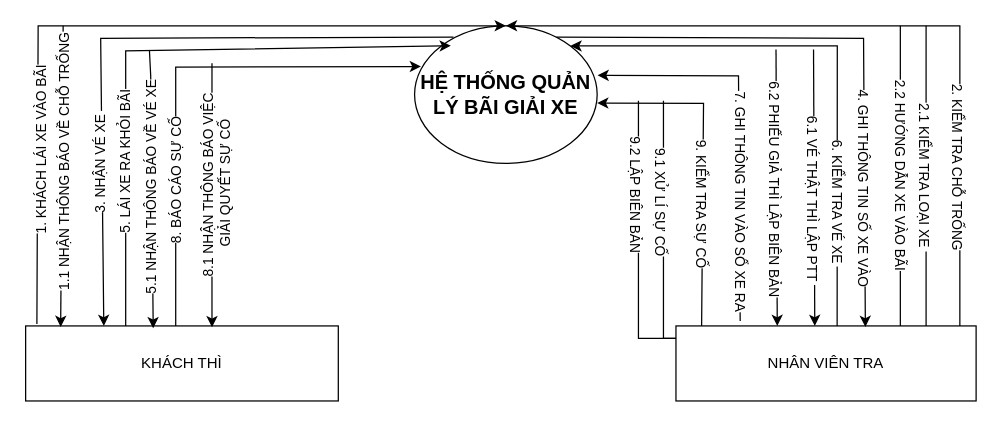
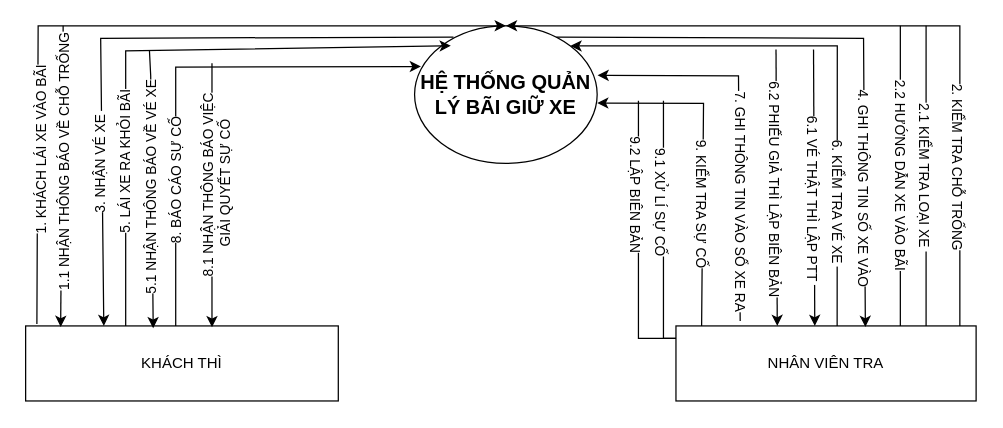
(506, 94) -> (506, 94)
